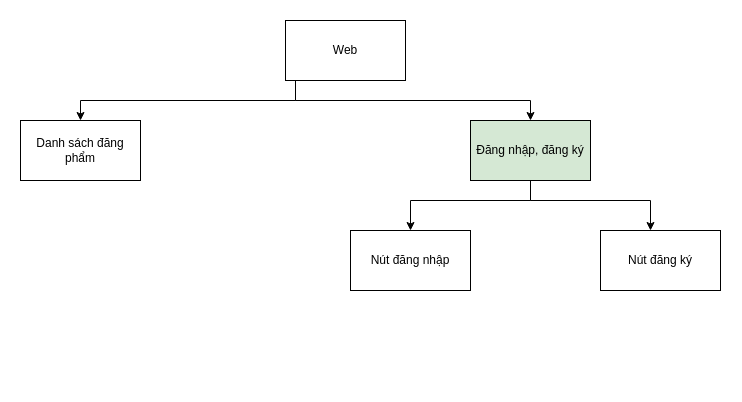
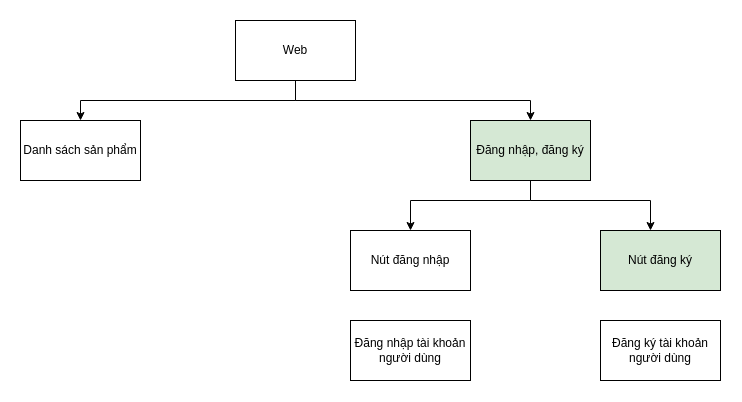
(346, 51) -> (296, 51)
(81, 151) -> (81, 151)
(661, 261) -> (661, 261)
none -> (411, 351)
none -> (661, 351)
